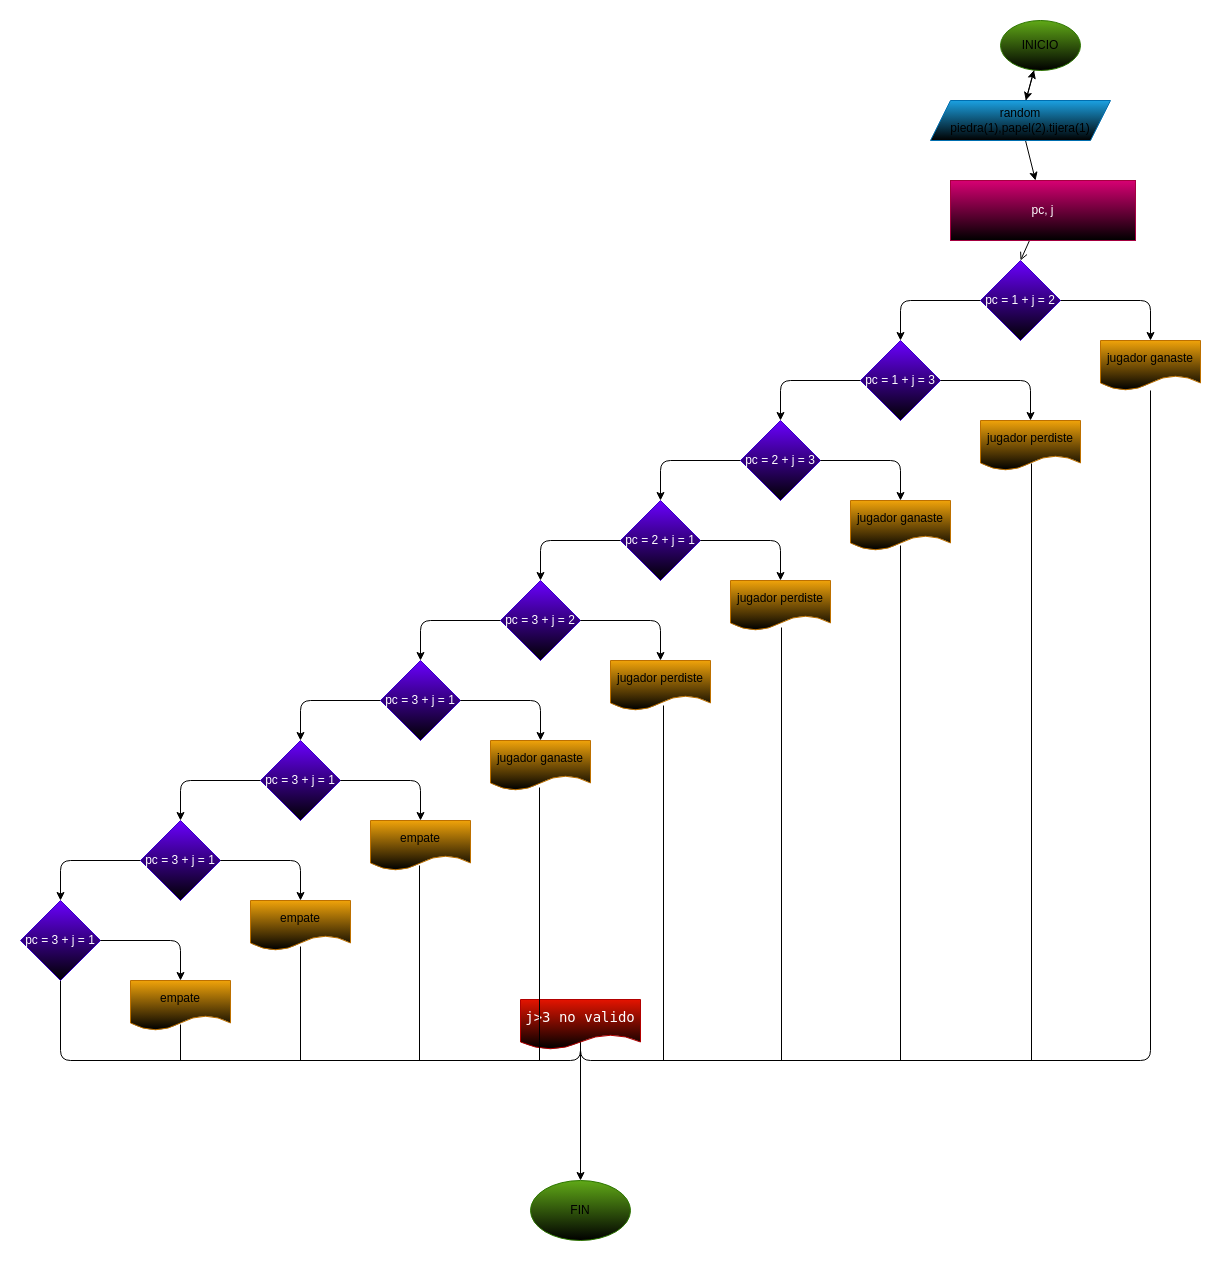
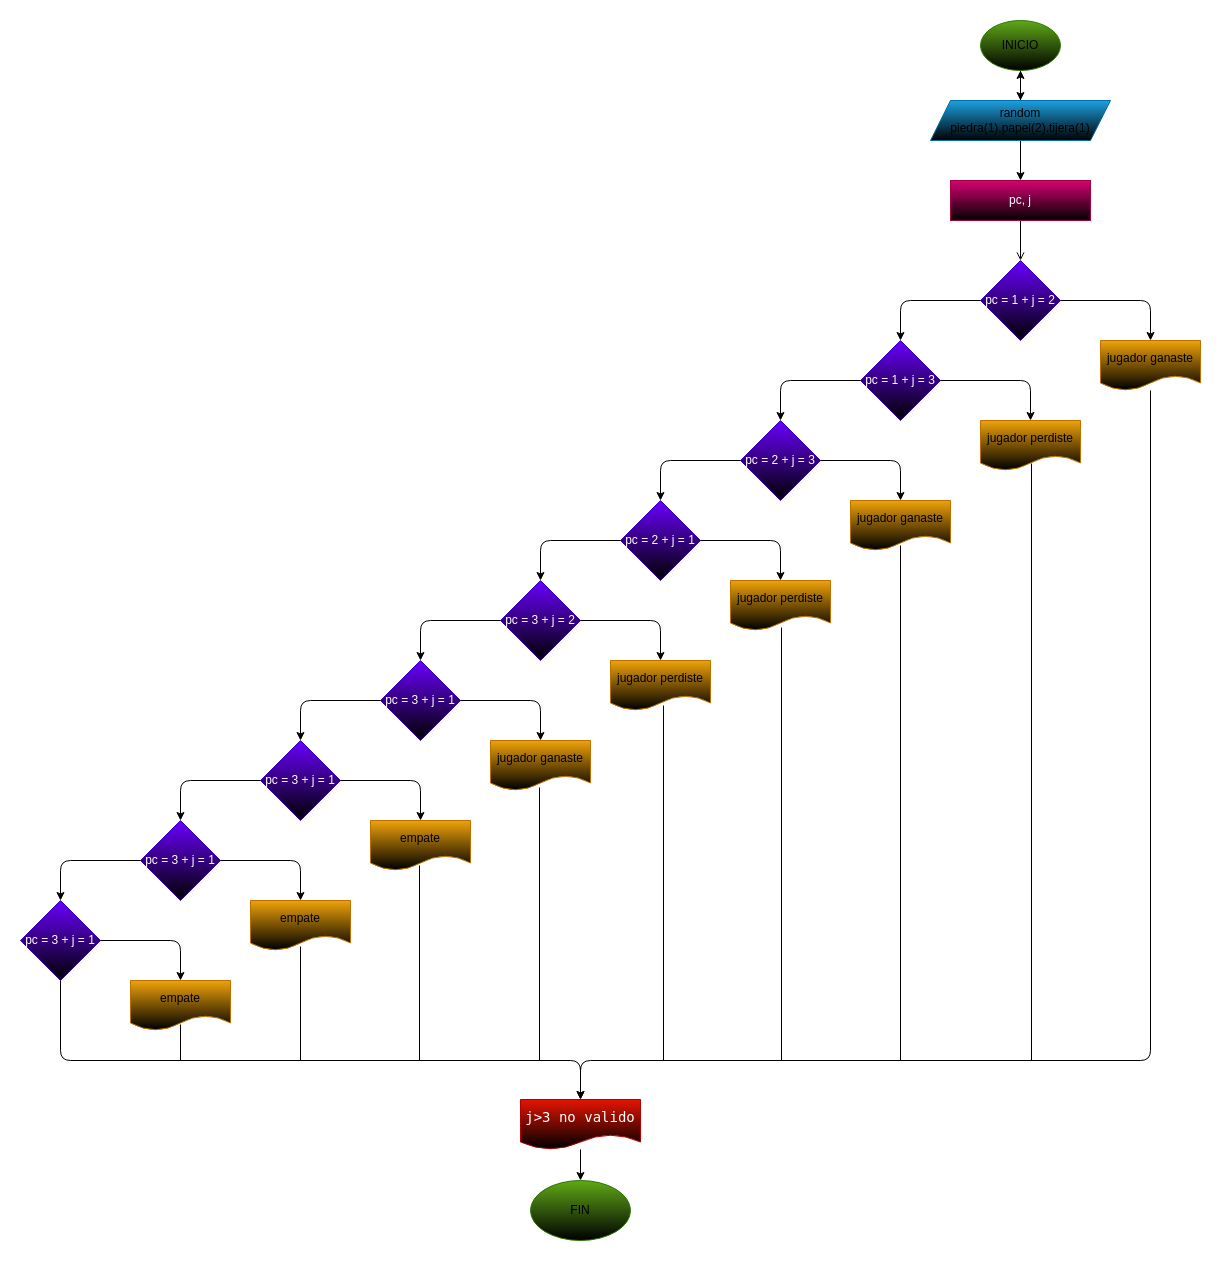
(1041, 46) -> (1021, 46)
(1043, 211) -> (1021, 201)
(581, 1025) -> (581, 1125)
